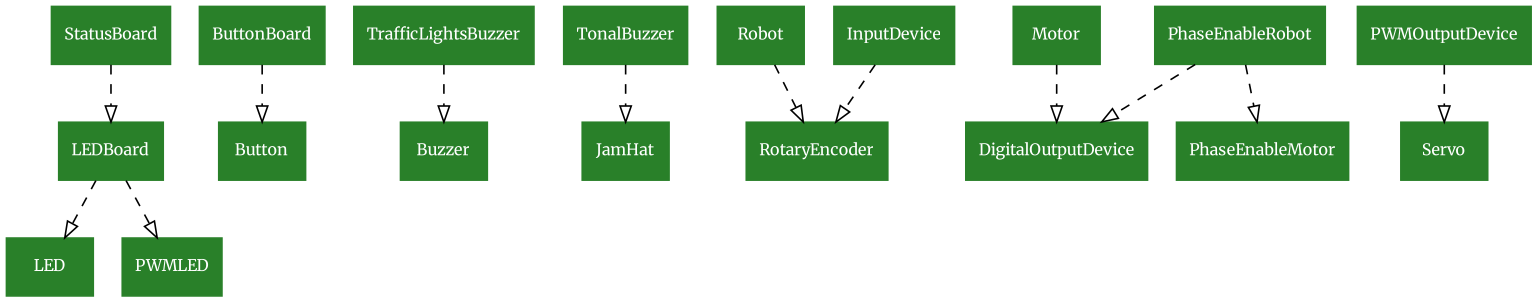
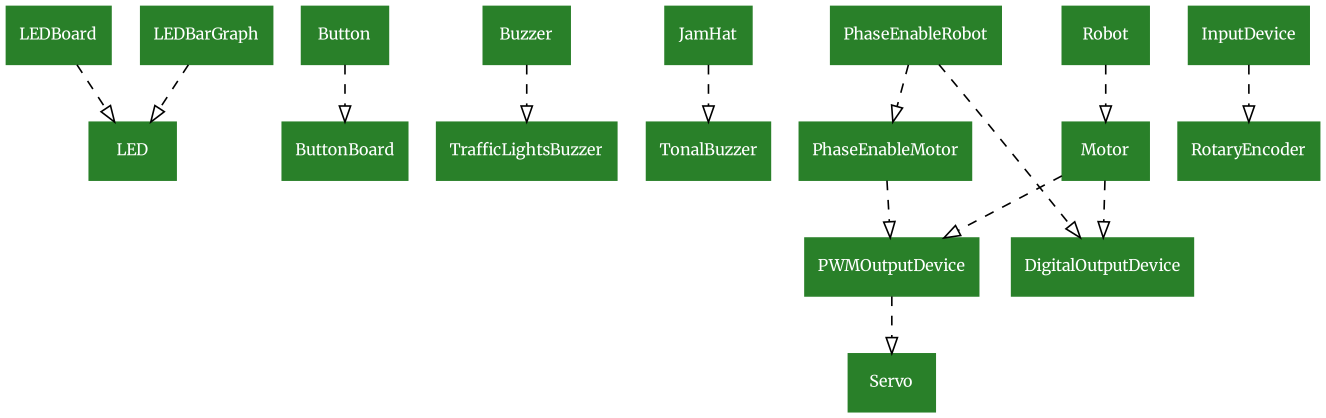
(111, 35) -> none
none -> (207, 35)
(262, 85) -> (345, 85)
(444, 85) -> (527, 85)
(626, 85) -> (708, 85)
(785, 86) -> (1106, 85)
none -> (888, 201)
none -> (1010, 203)
(172, 267) -> none
